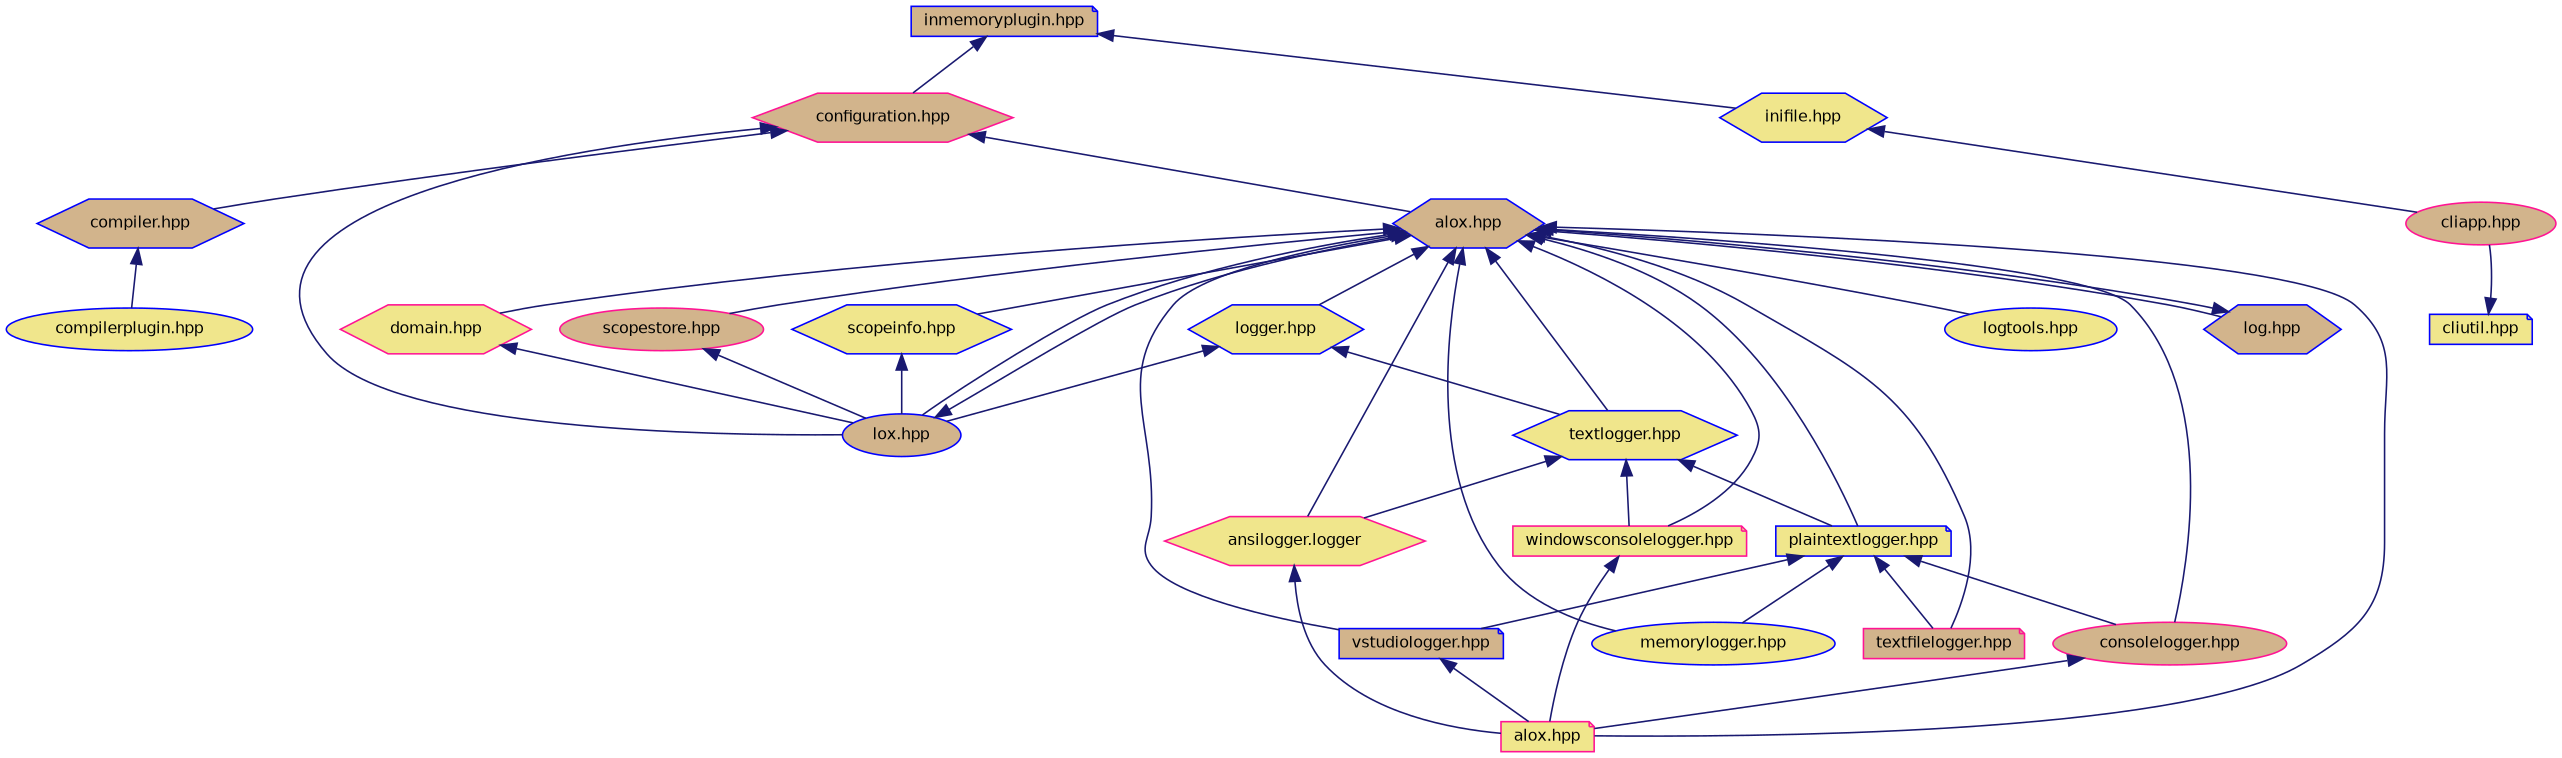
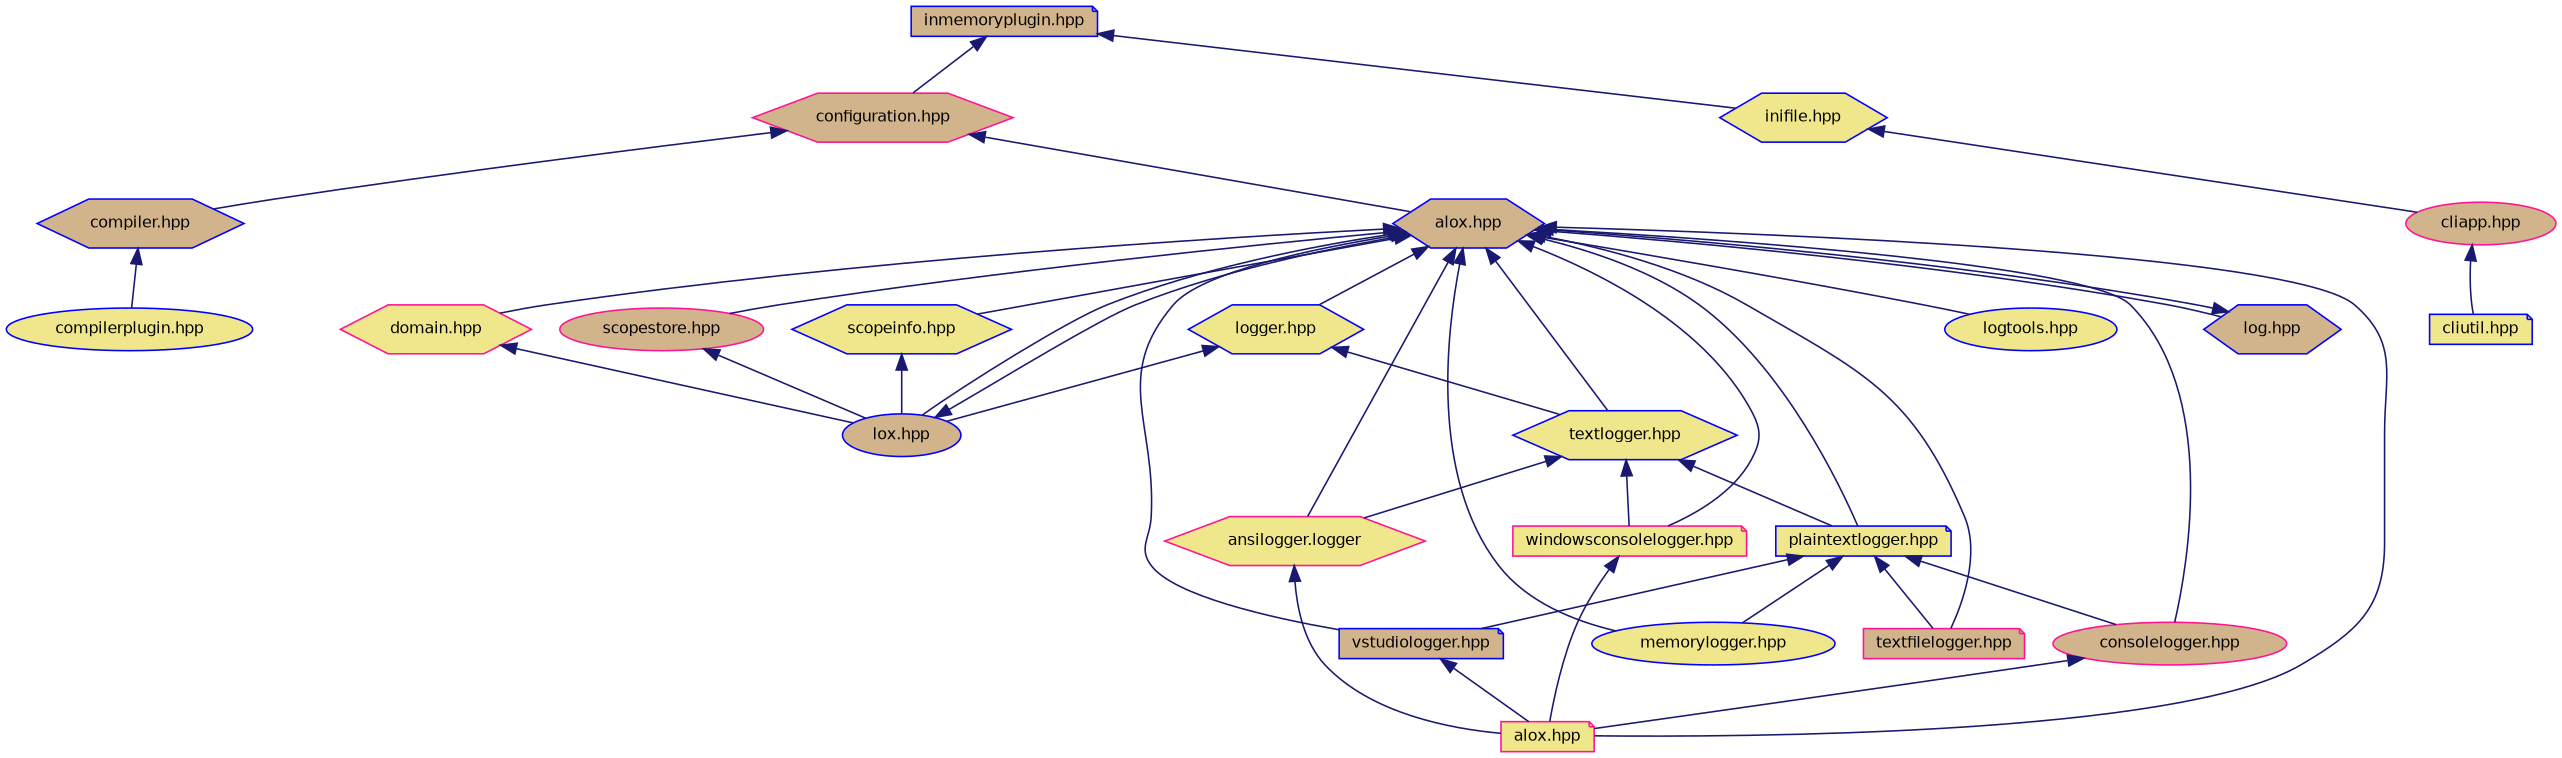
(2491, 271) -> (2470, 287)
(316, 332) -> none
